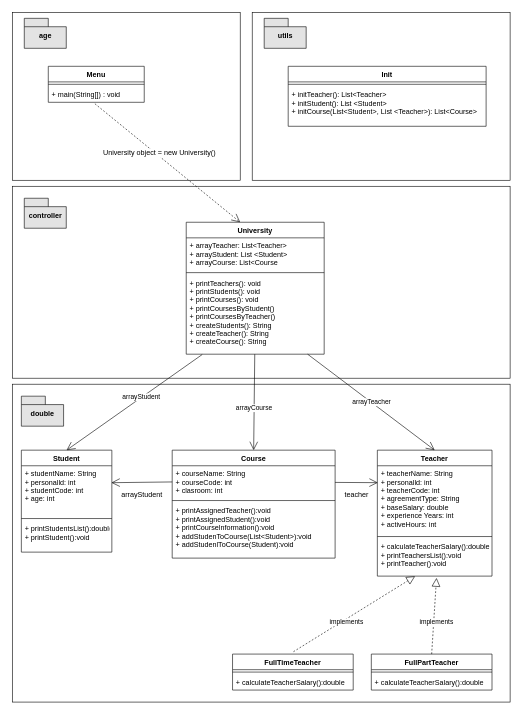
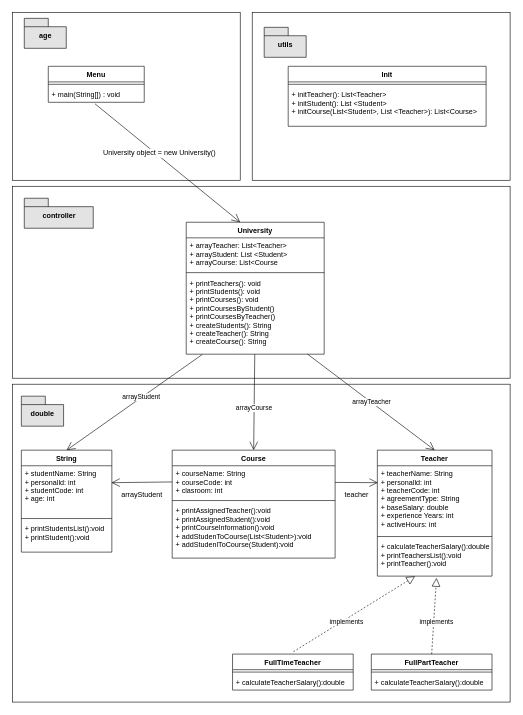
(285, 33) -> (285, 42)
(198, 188) -> (198, 188)
(45, 213) -> (59, 213)
(66, 458) -> (66, 458)
(76, 529) -> (72, 529)
